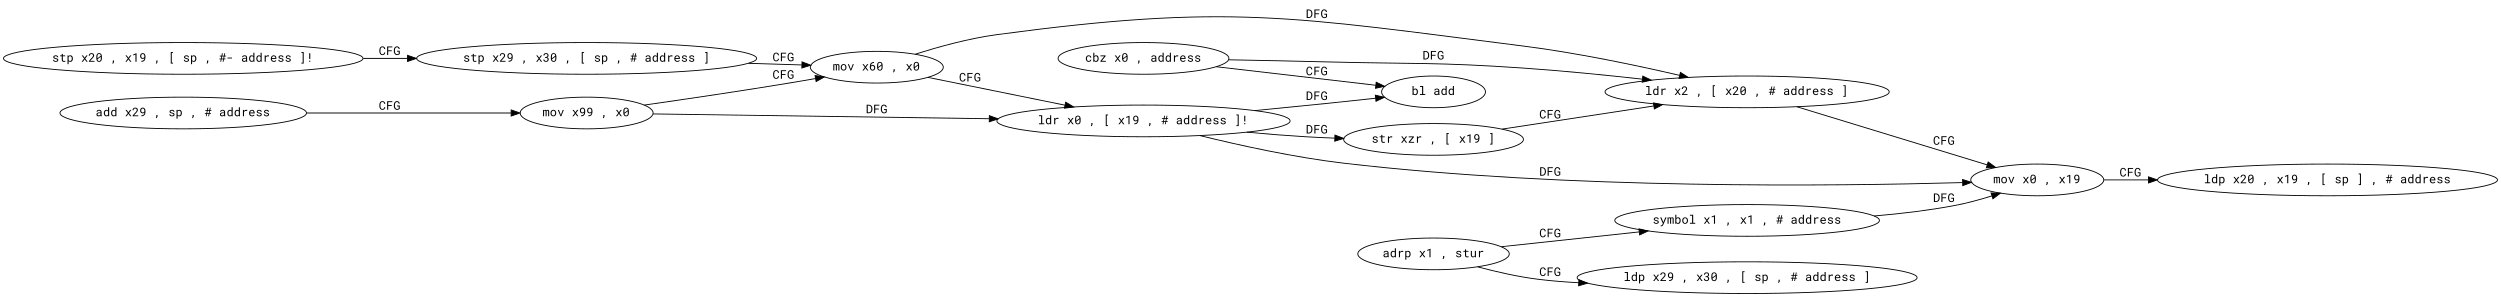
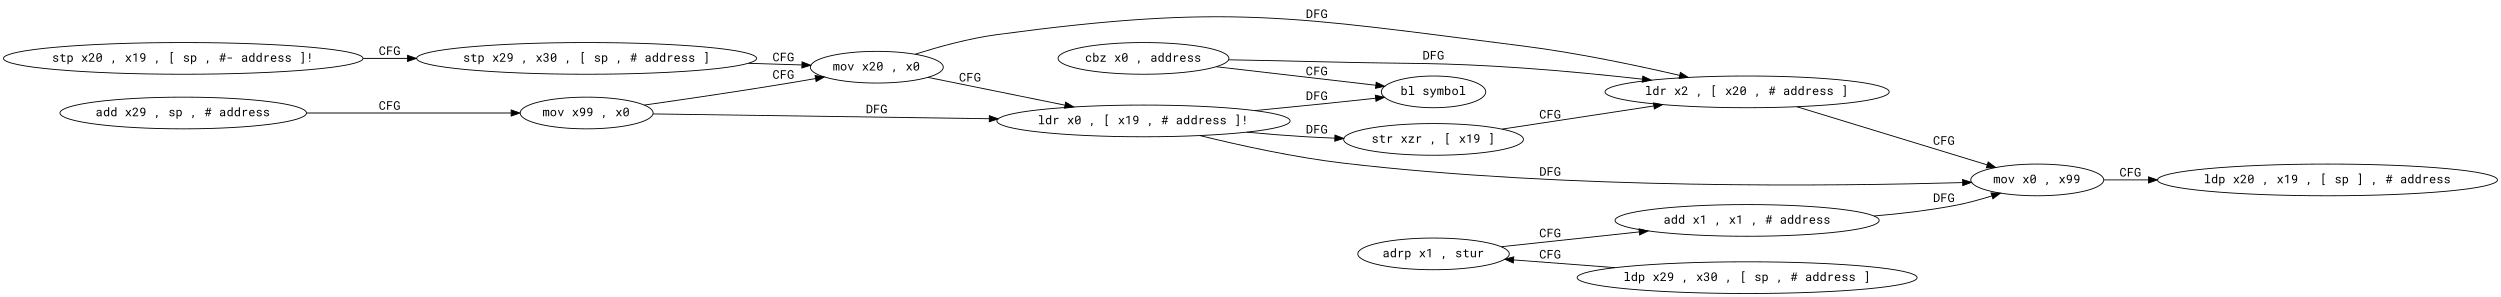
(877, 67) -> (877, 67)
(1434, 92) -> (1434, 92)
(2037, 180) -> (2037, 180)
(1747, 220) -> (1747, 220)
(1528, 278) -> (1564, 264)
